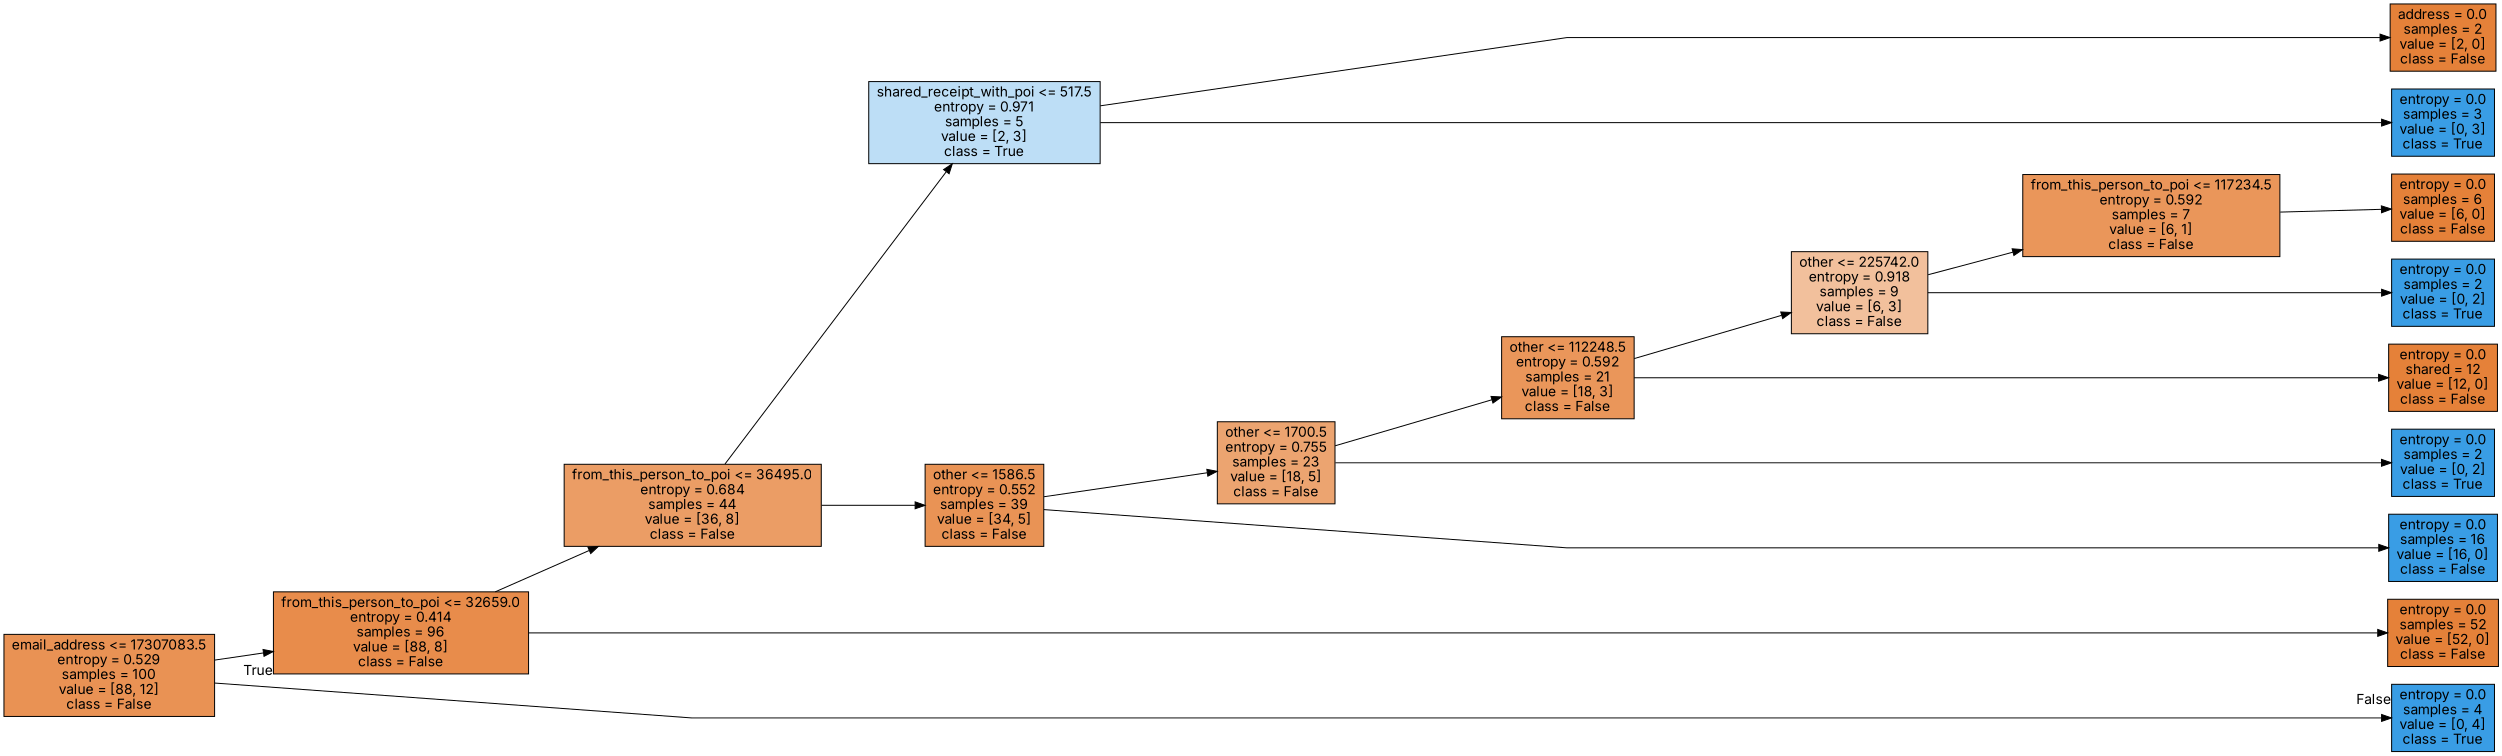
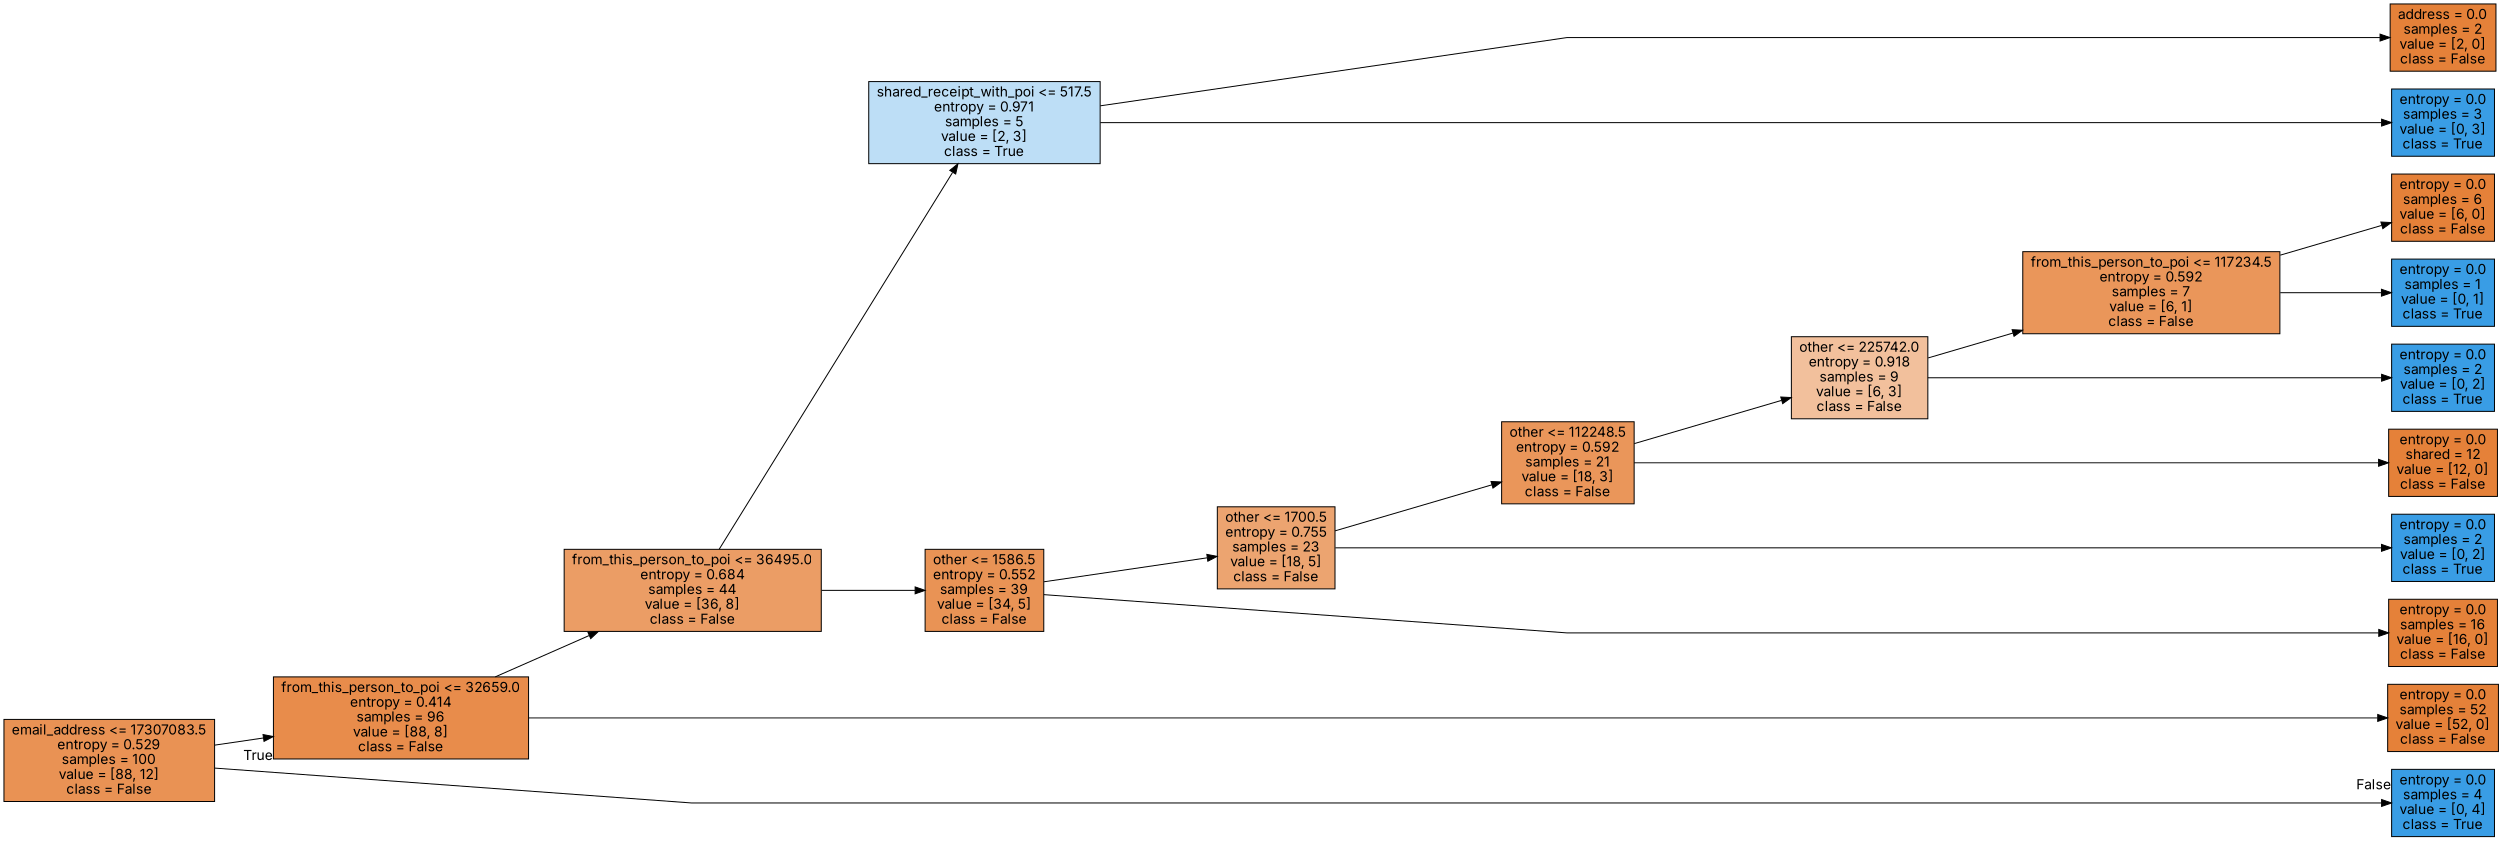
none -> (2443, 293)
(2443, 548) -> (2443, 633)
